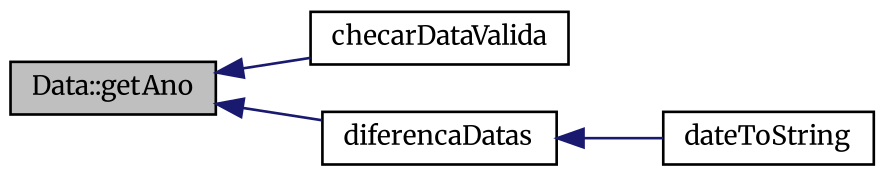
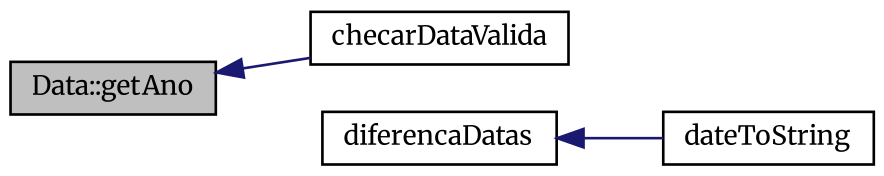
(283, 114) -> none
